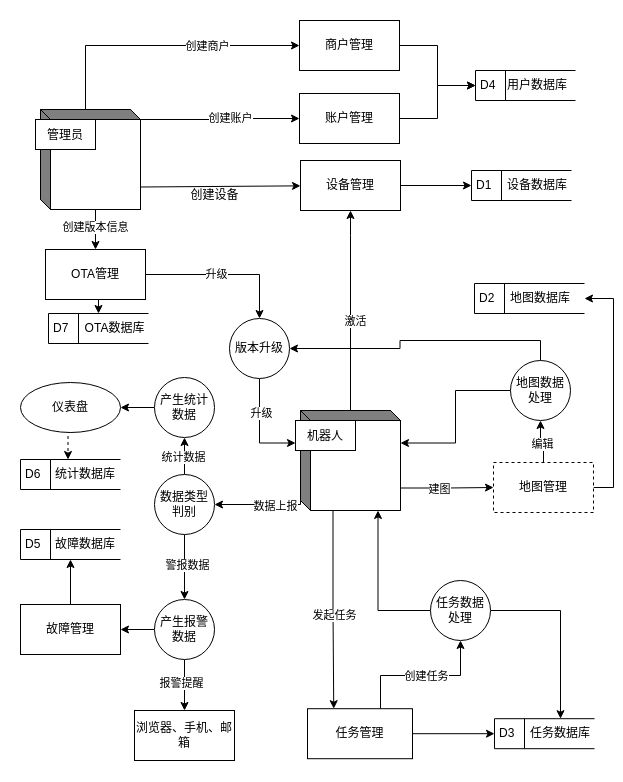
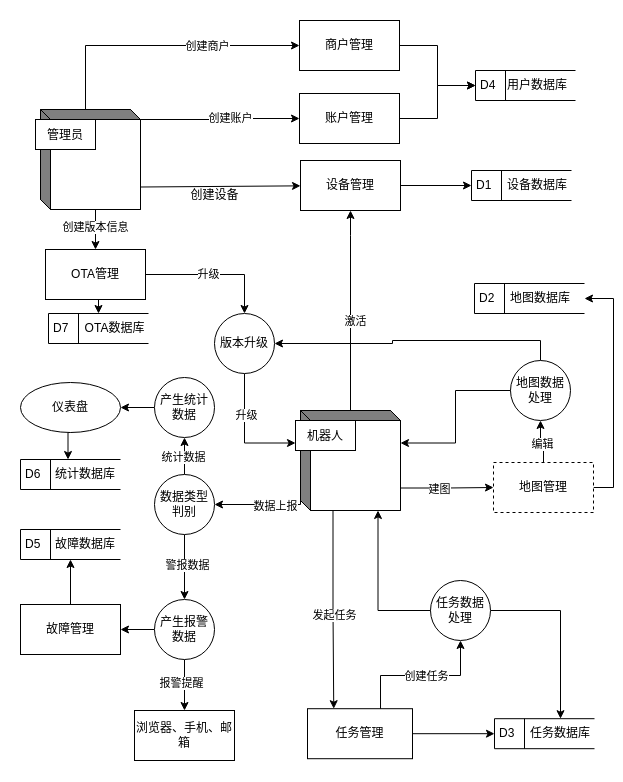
(260, 349) -> (245, 344)
(68, 442) -> (68, 442)
